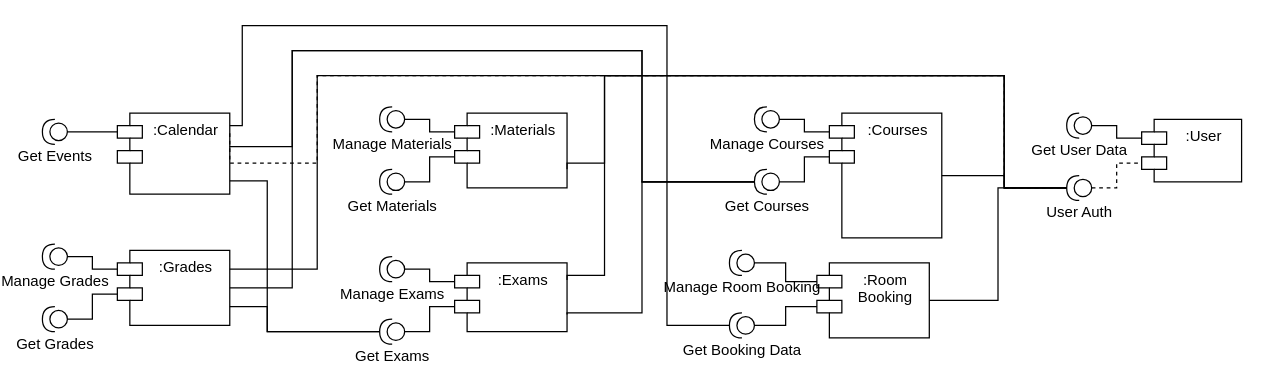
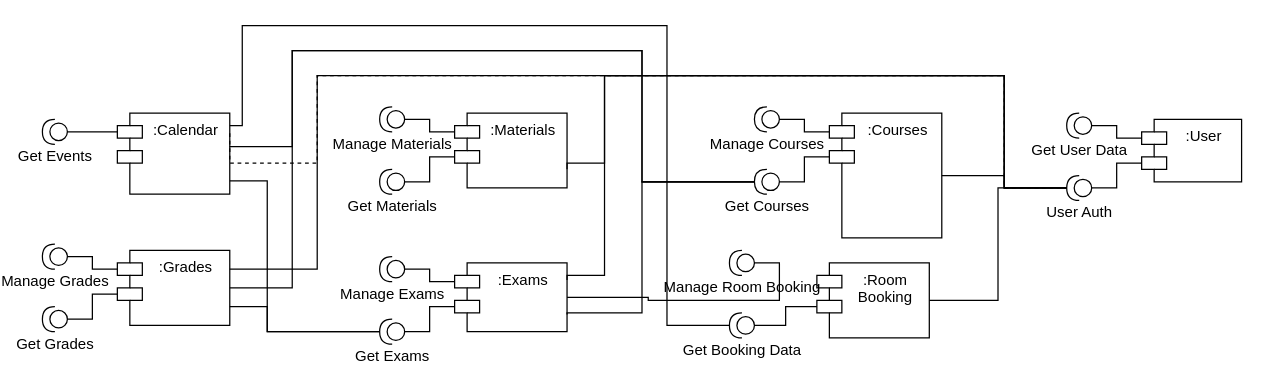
(1117, 175) -> (1117, 175)
(788, 282) -> (691, 301)
